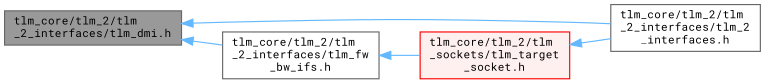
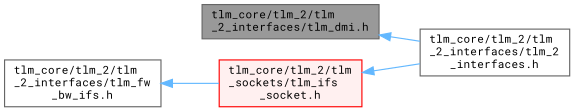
(208, 43) -> none
(495, 55) -> (291, 83)
